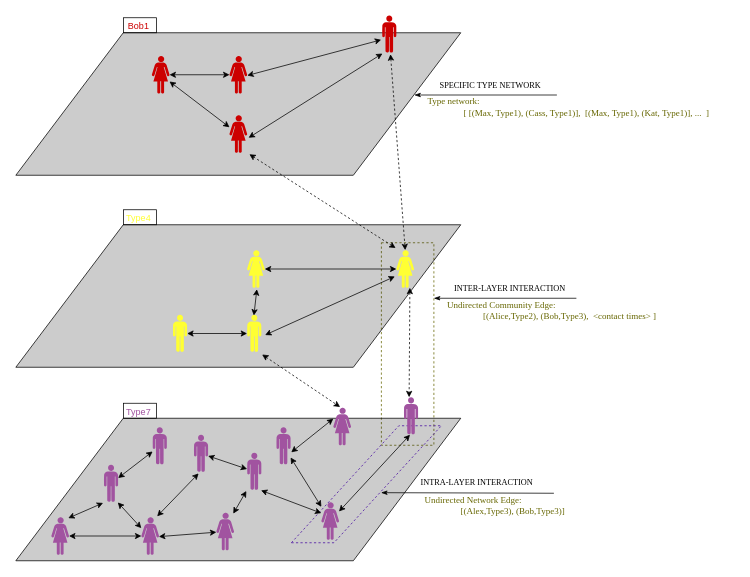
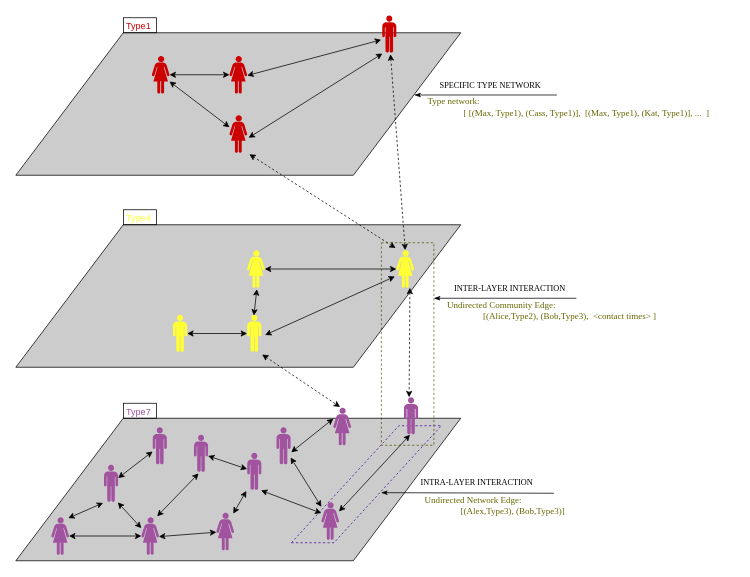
(139, 27) -> (139, 27)
